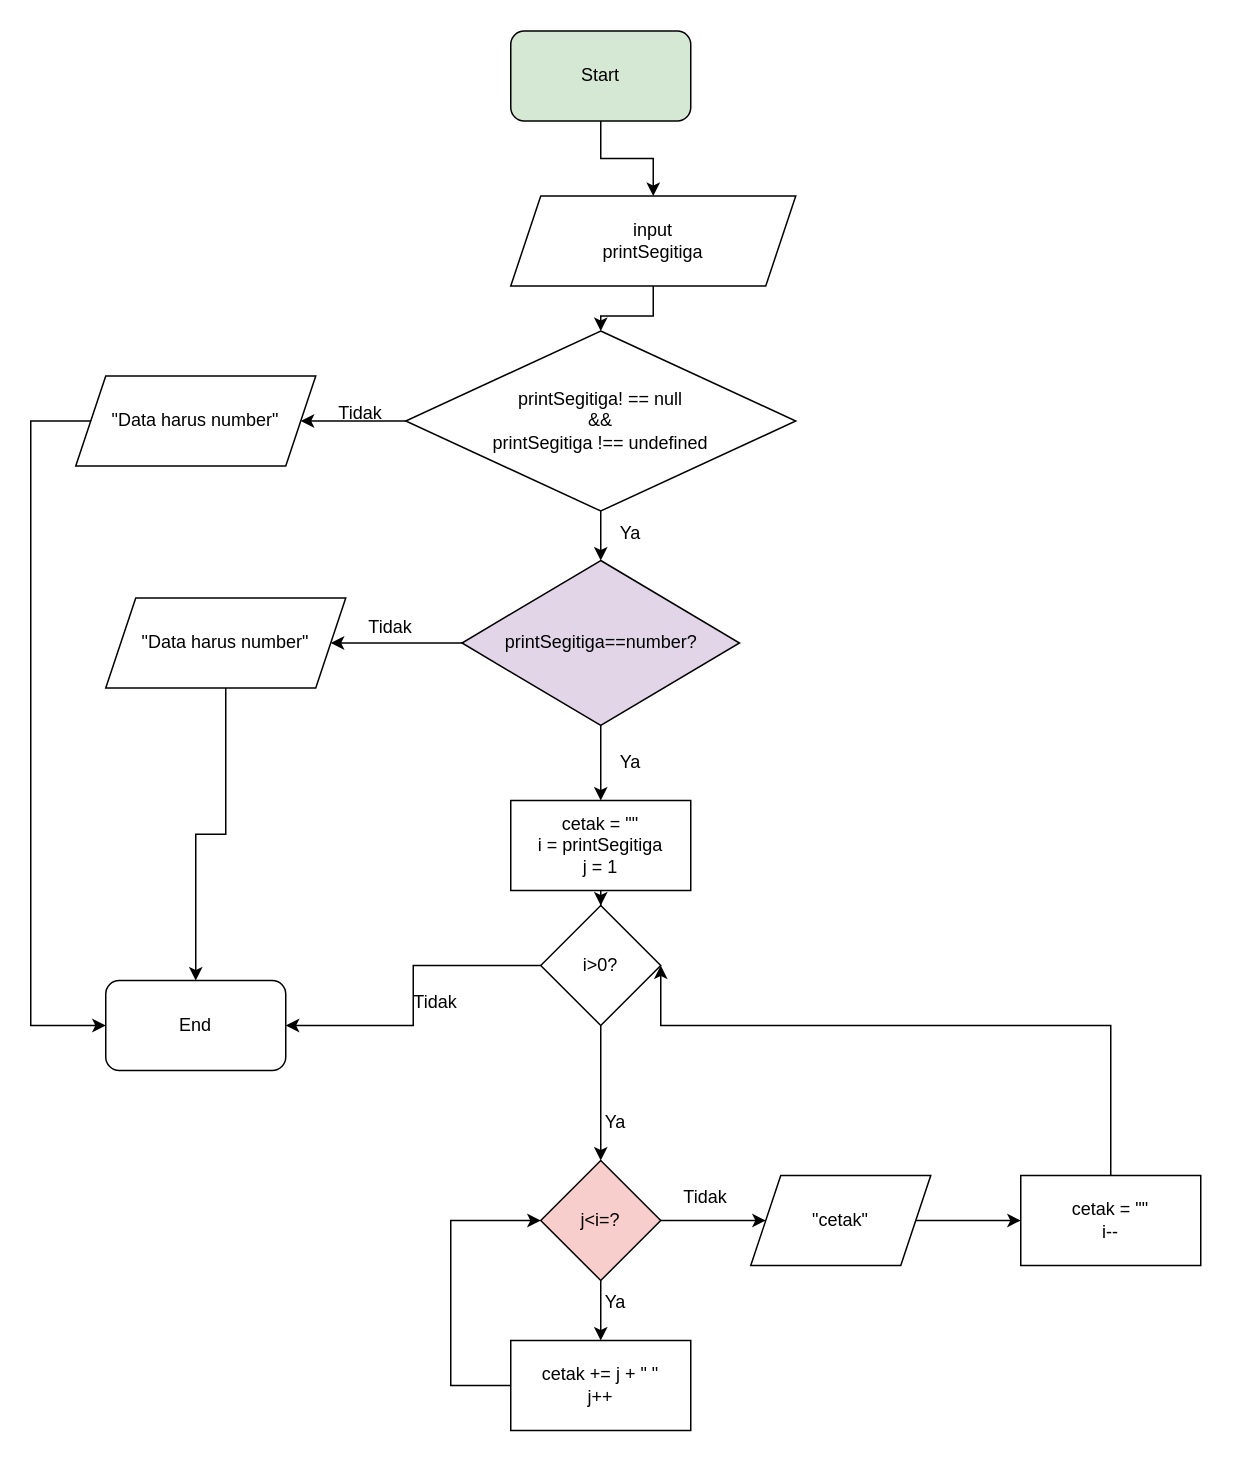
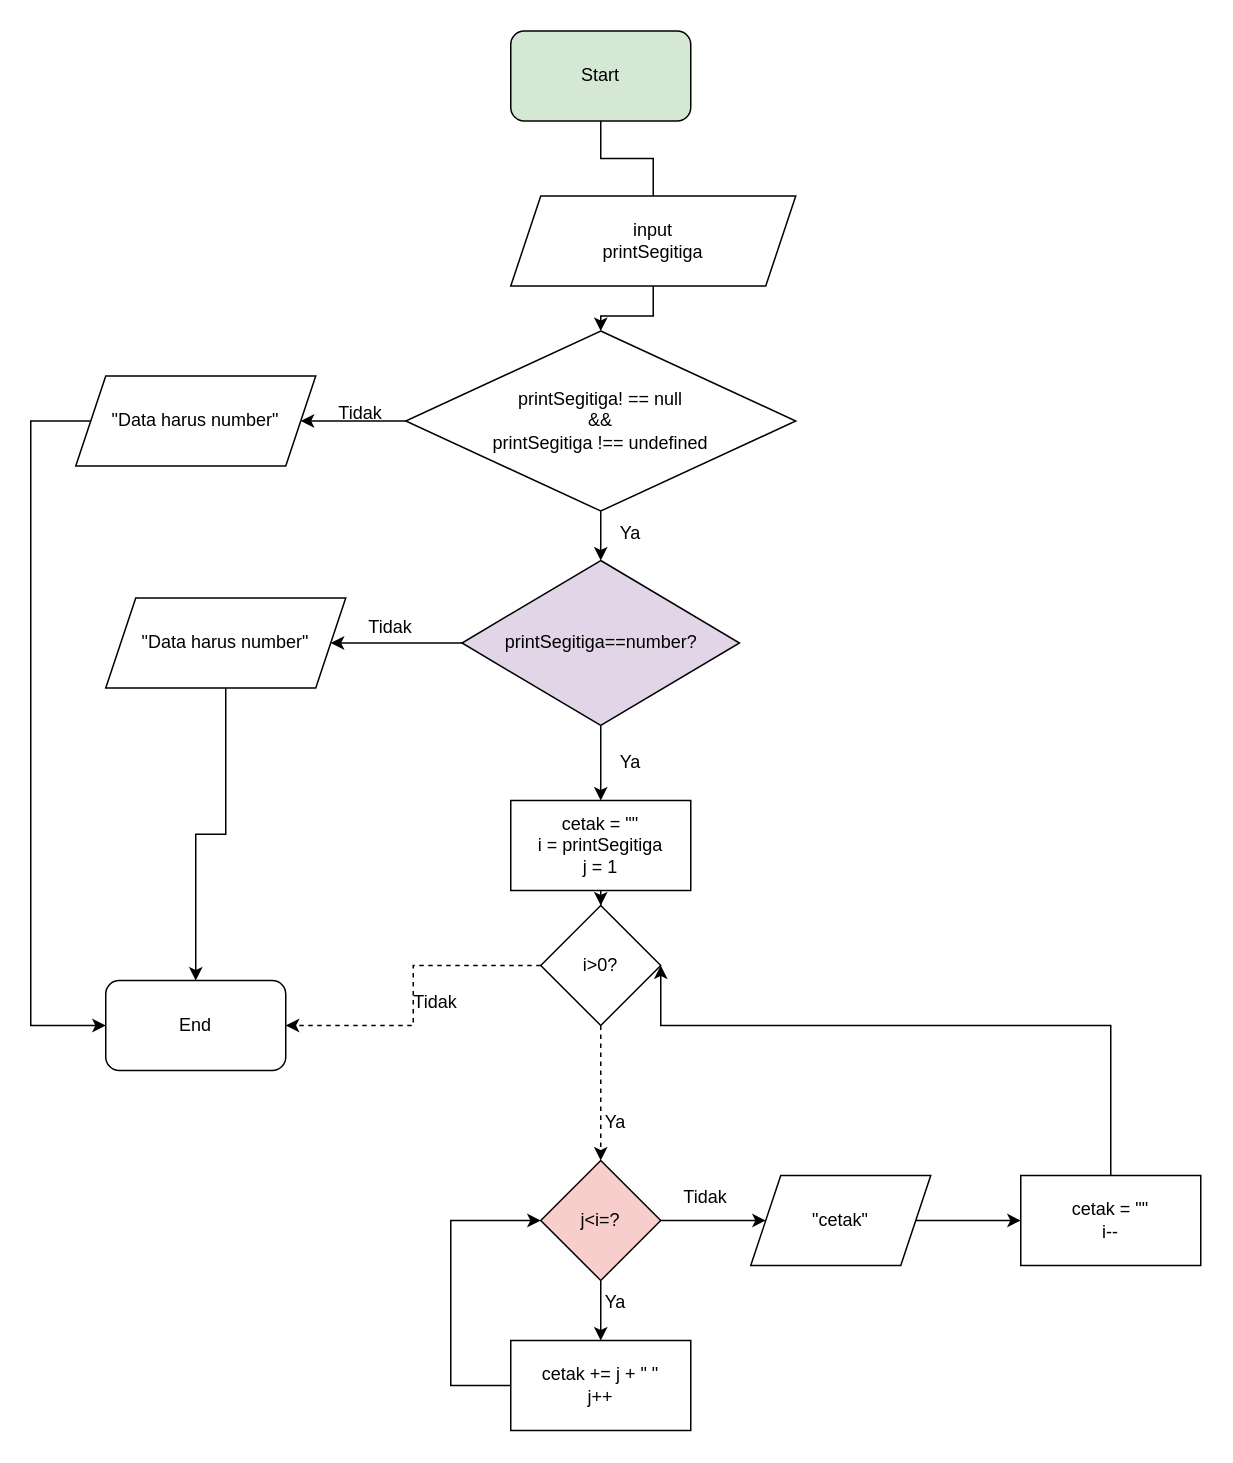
(653, 184) -> (653, 188)
(413, 992) -> (413, 992)
(601, 1089) -> (601, 1089)
